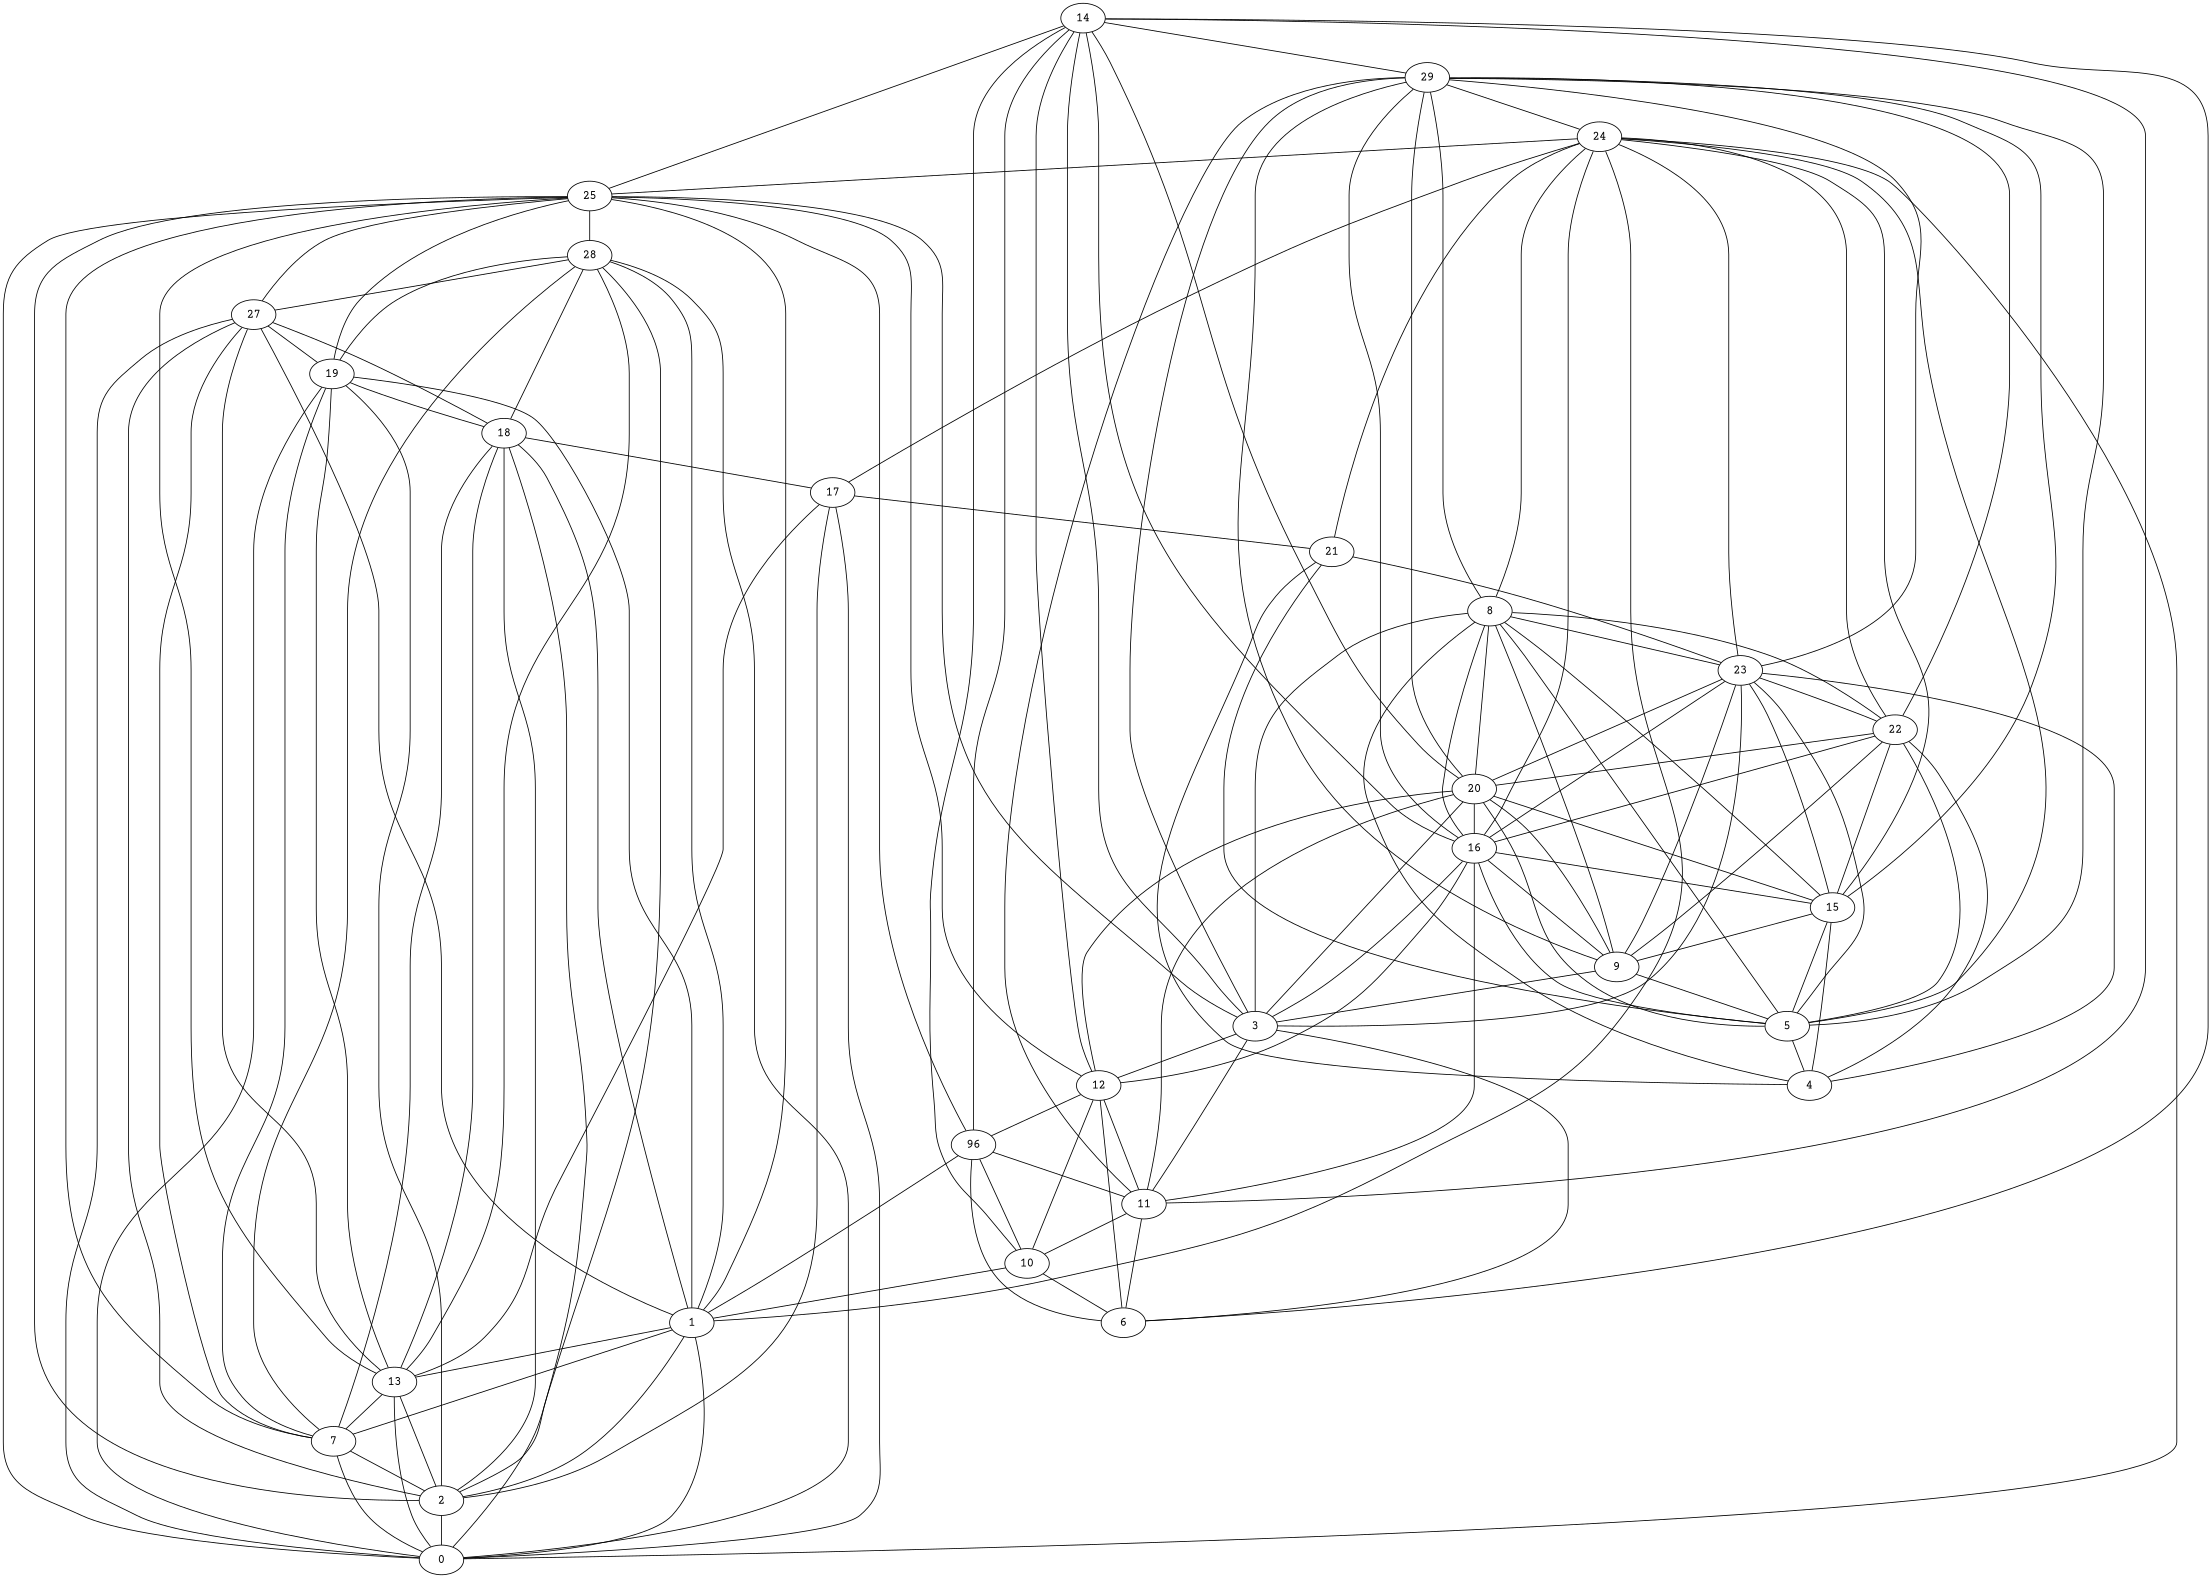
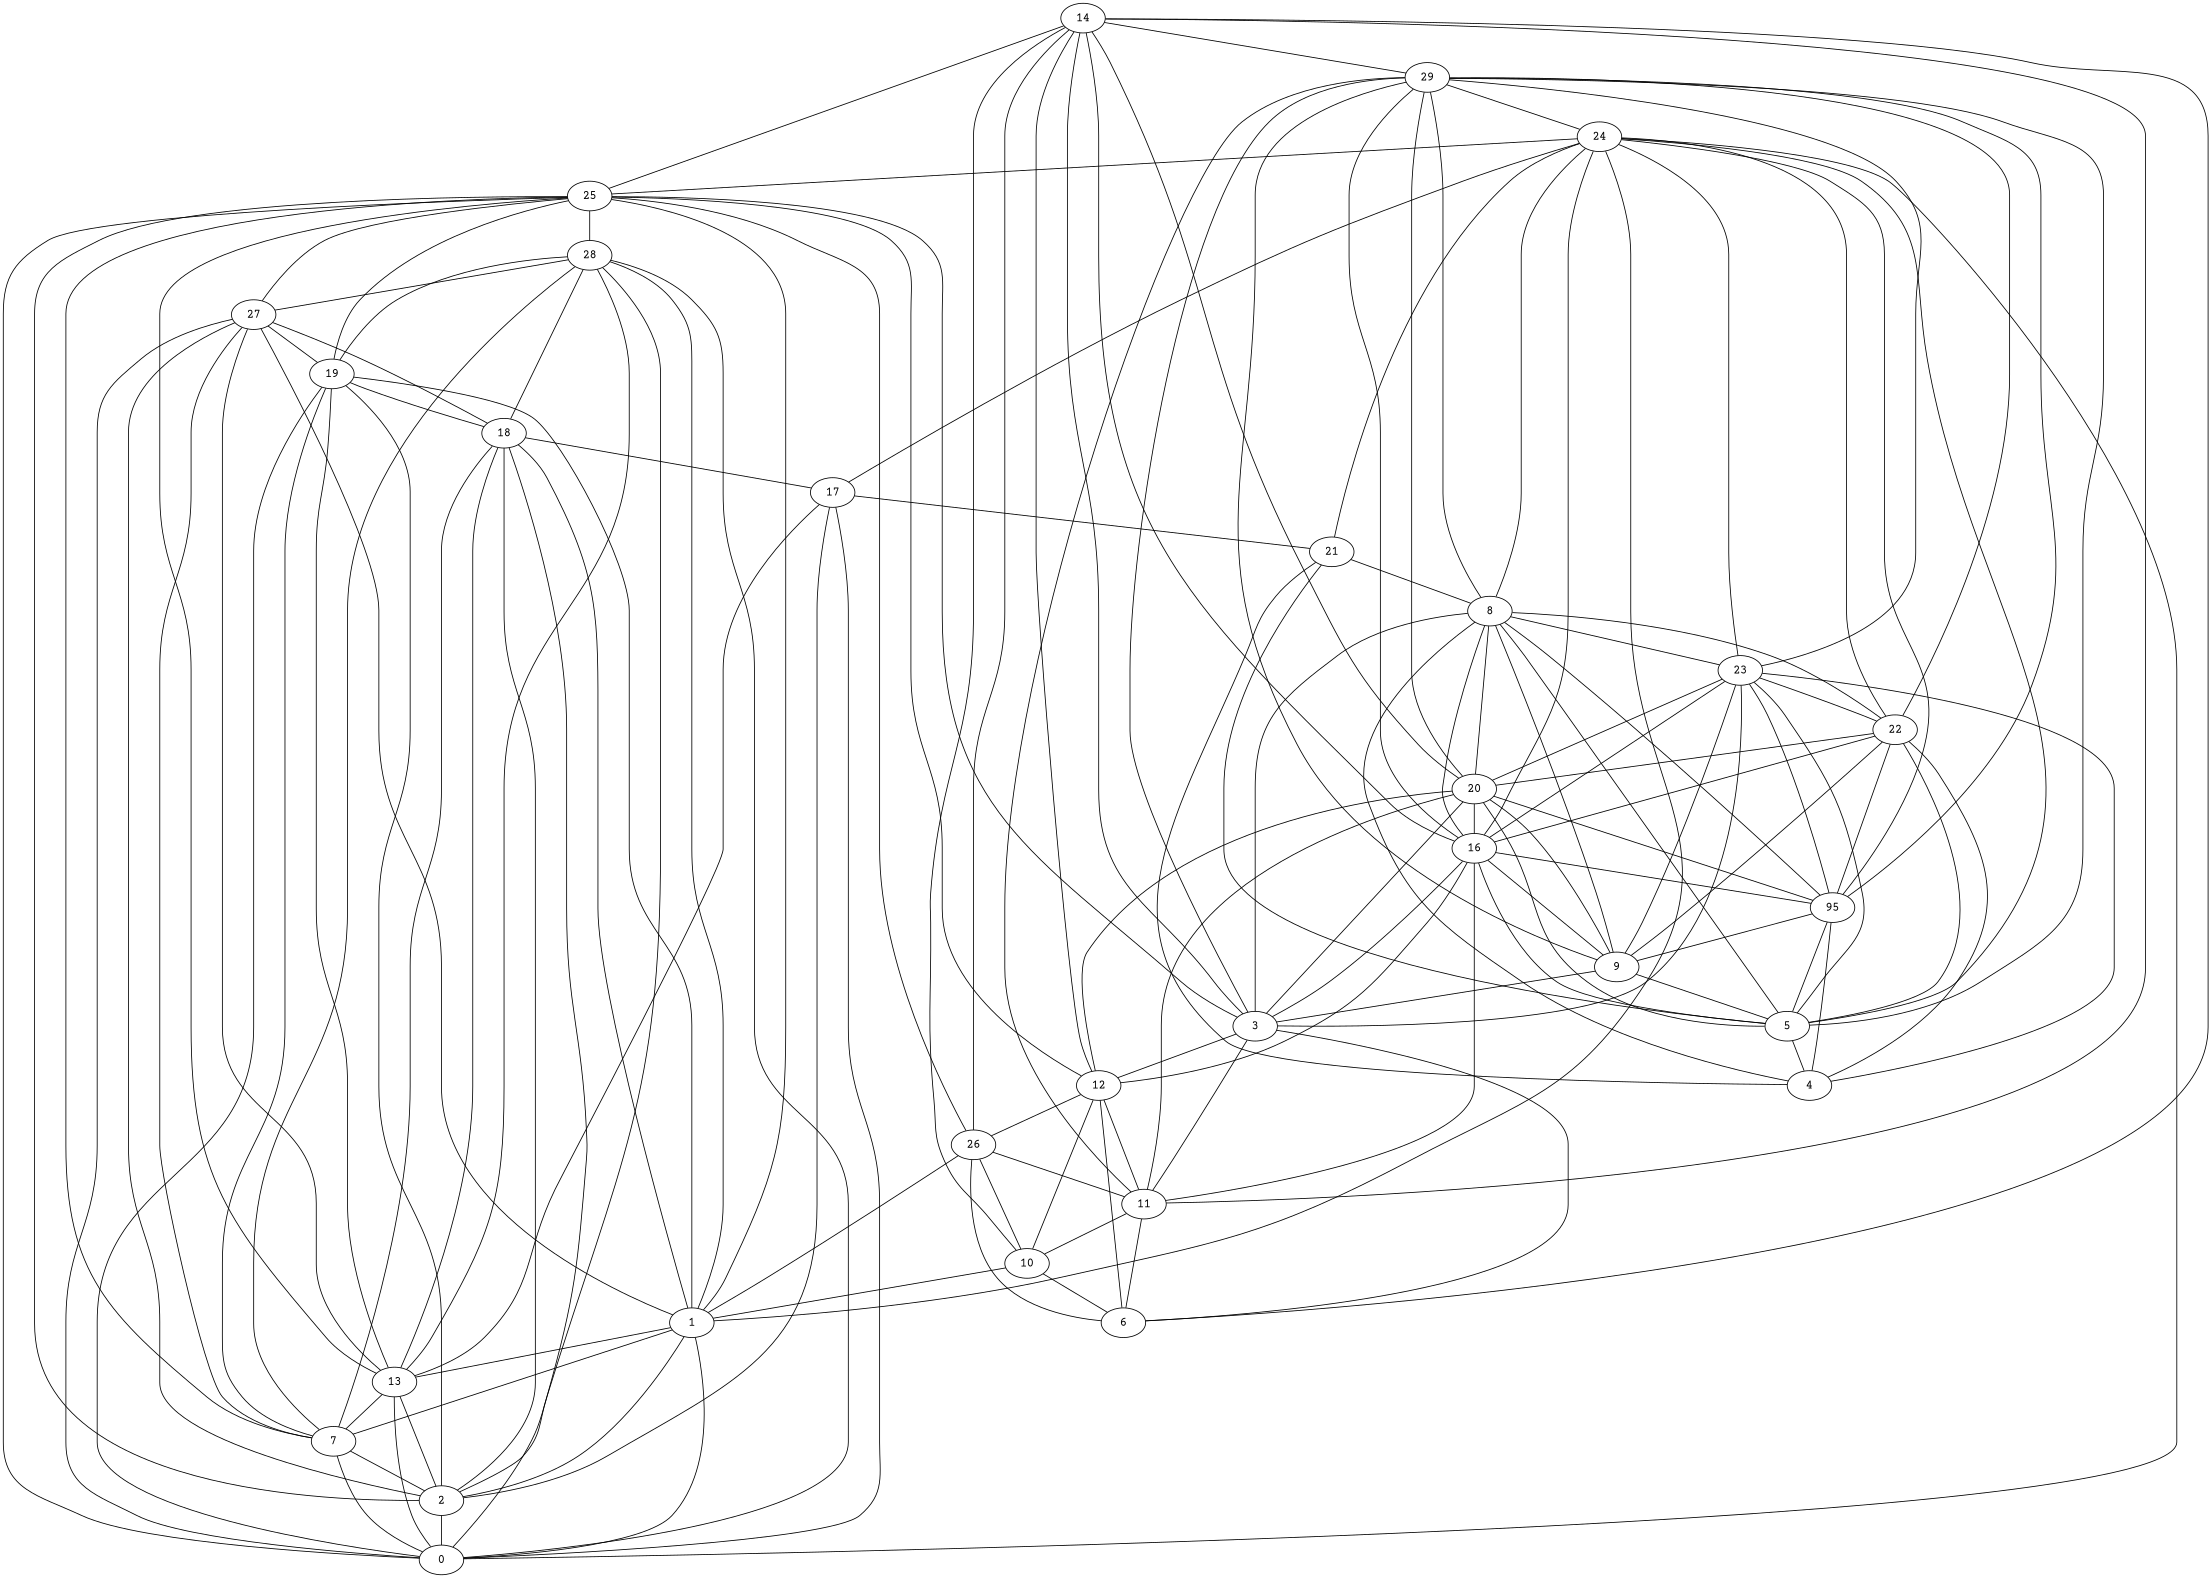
(1539, 602) -> (1405, 579)
(1833, 908) -> (1833, 908)
(974, 1145) -> (974, 1145)
